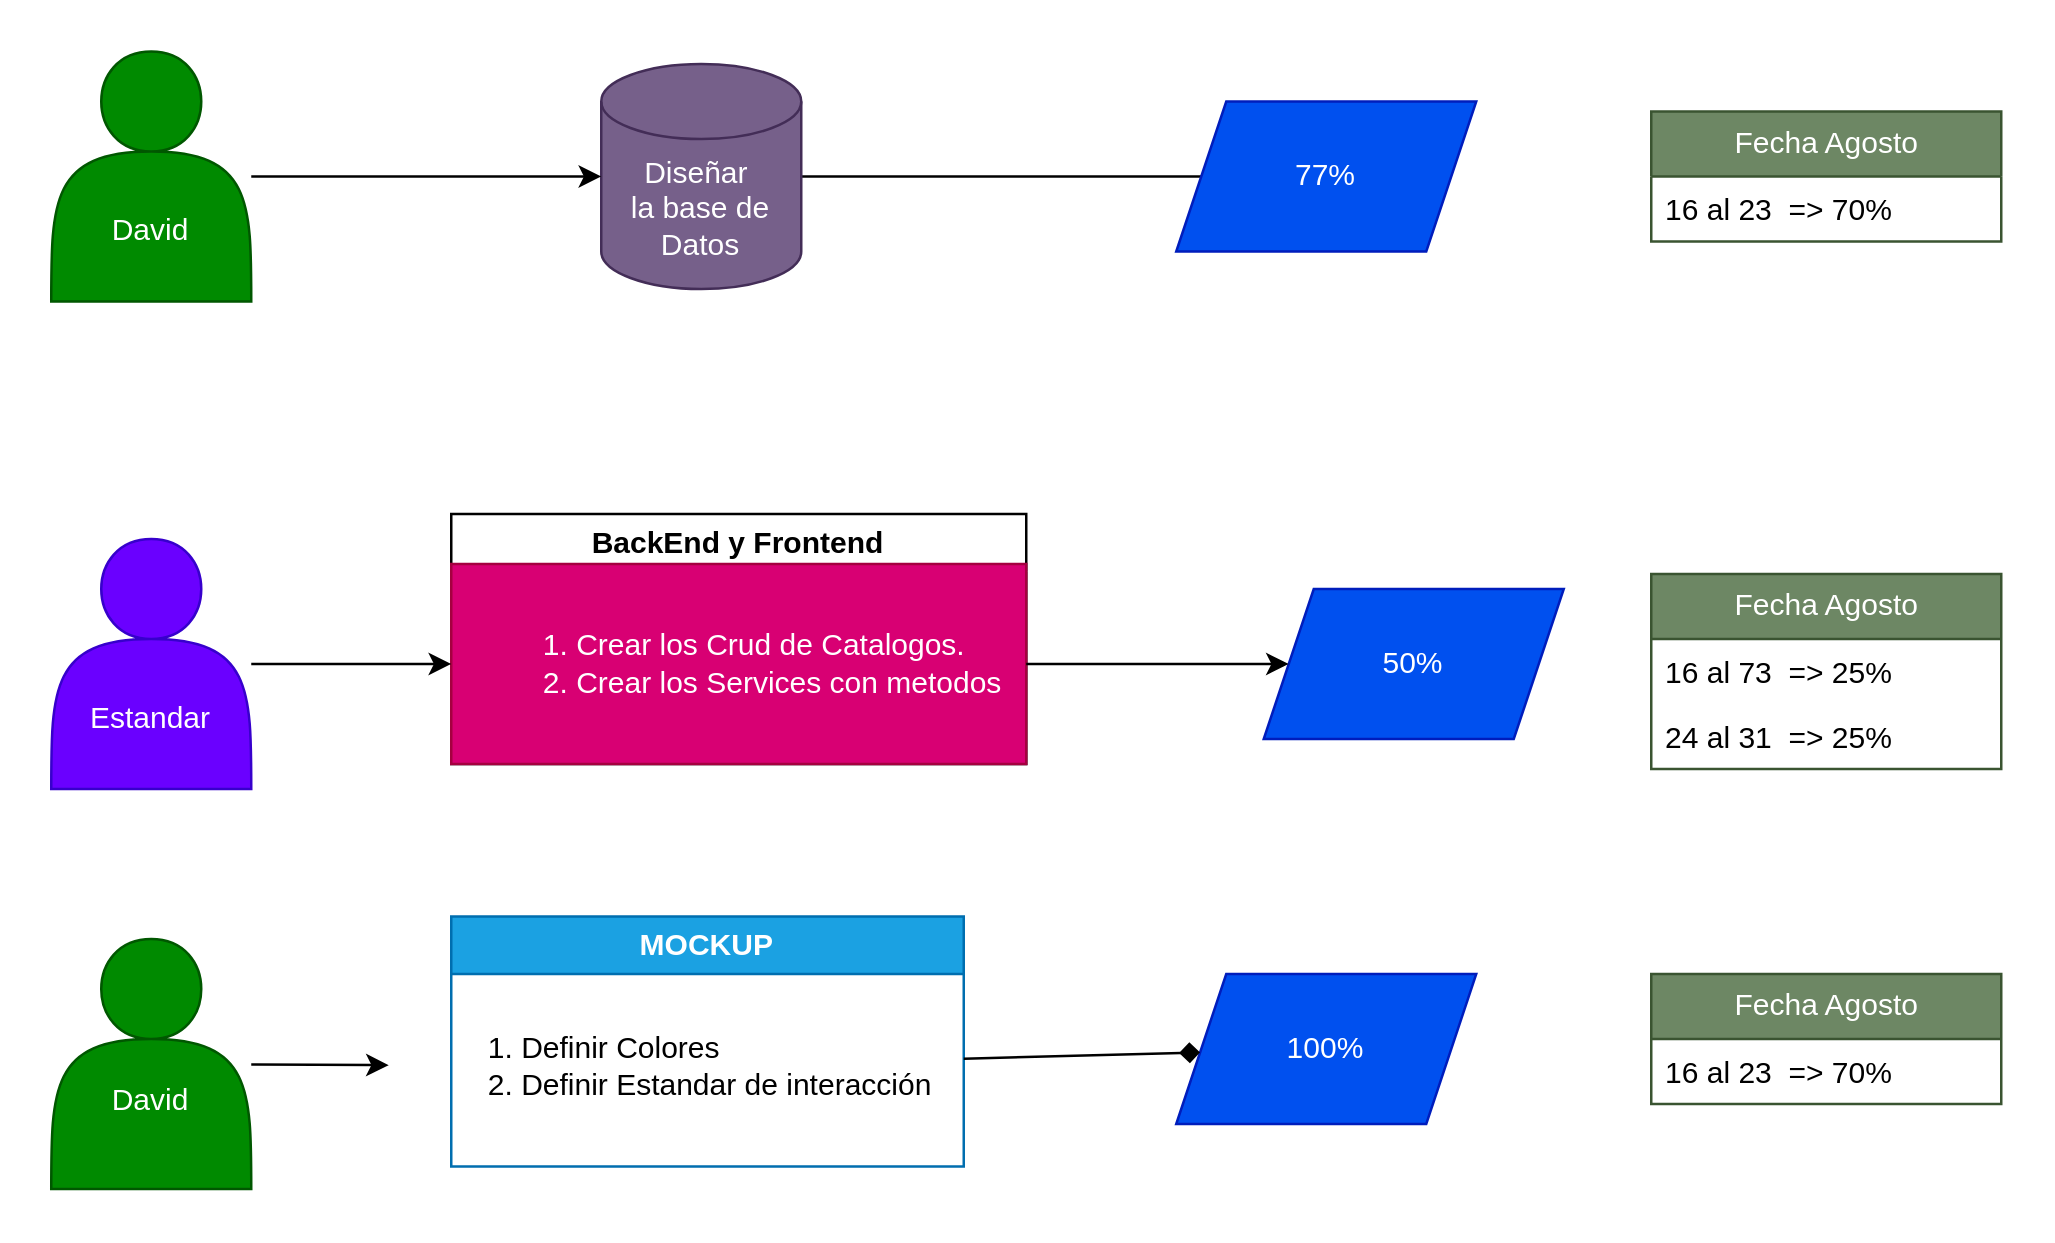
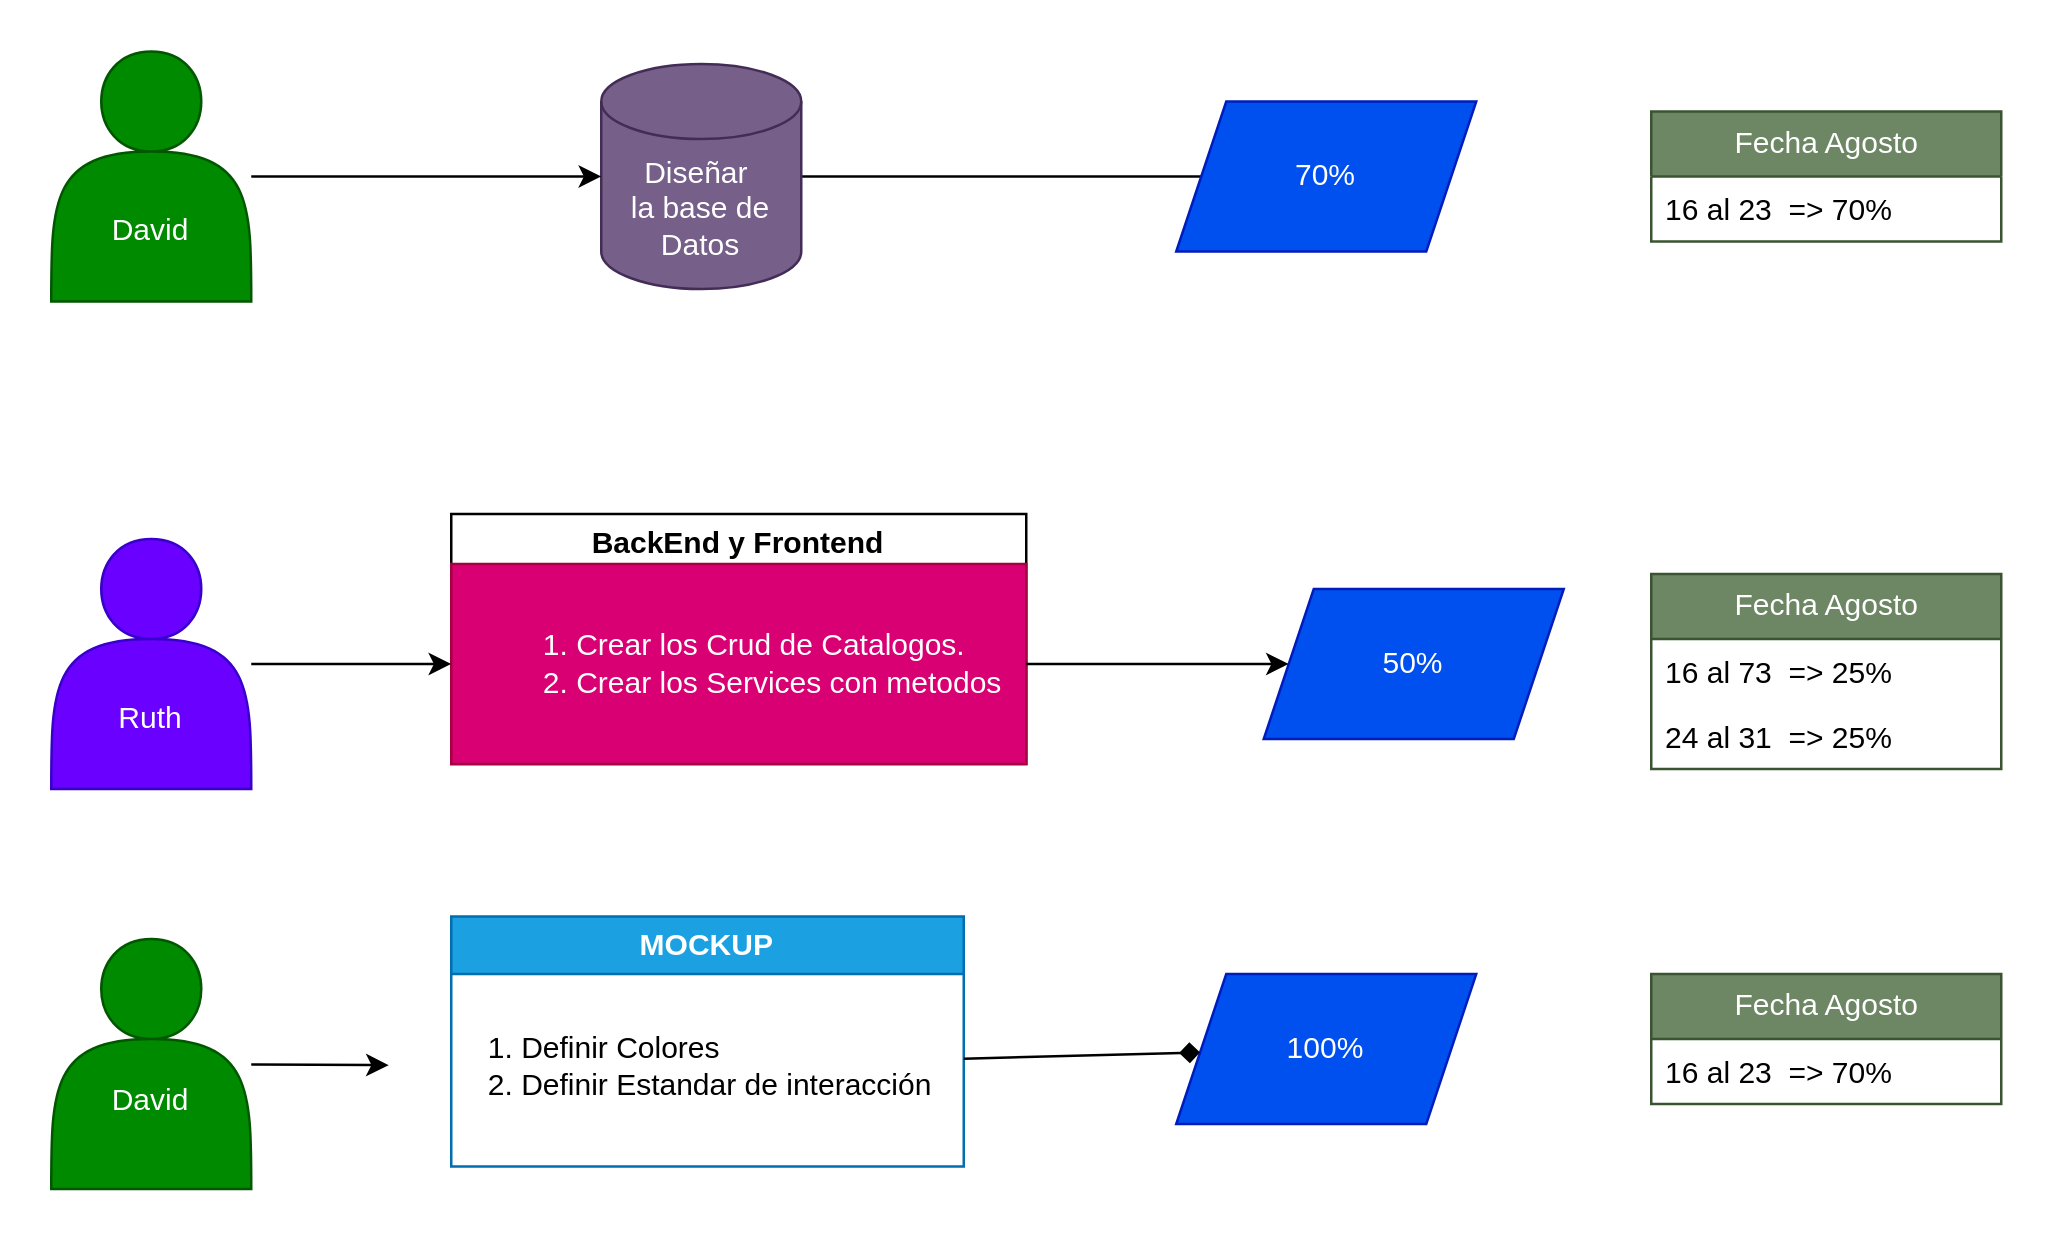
(1326, 176) -> (1326, 176)
(151, 664) -> (151, 664)
